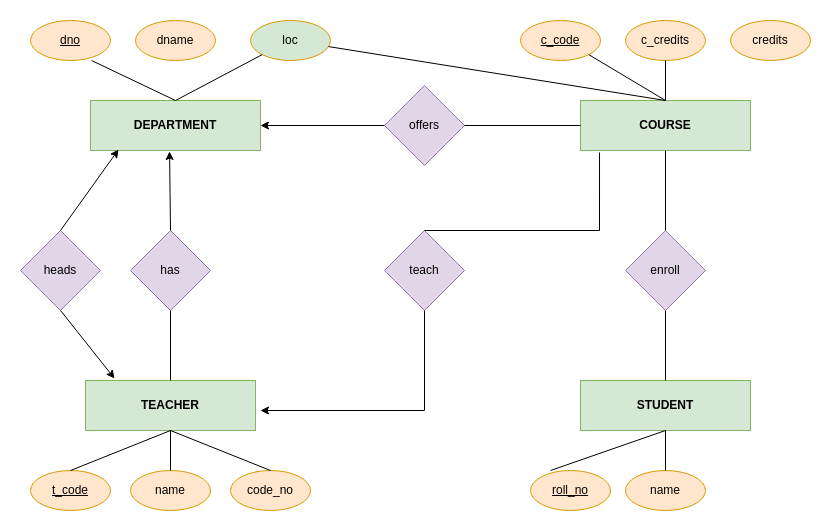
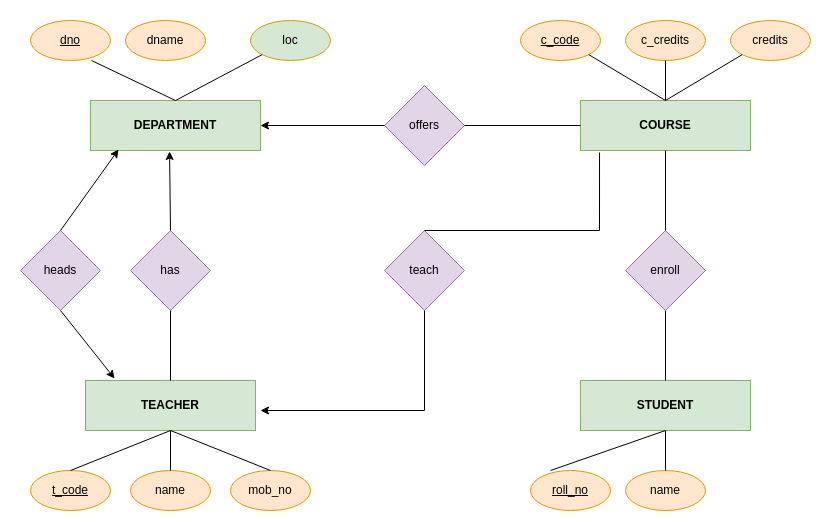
(176, 41) -> (166, 41)
(495, 73) -> (704, 77)
(271, 491) -> (271, 491)
